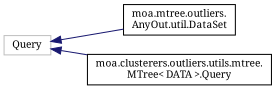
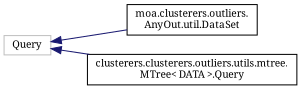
(179, 20) -> (192, 20)
(179, 70) -> (192, 70)
